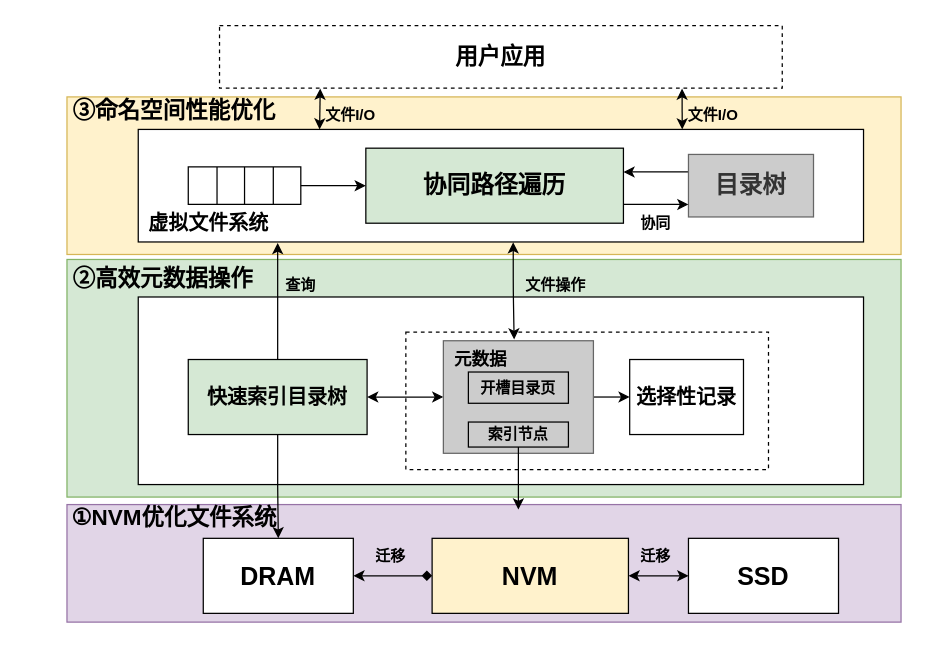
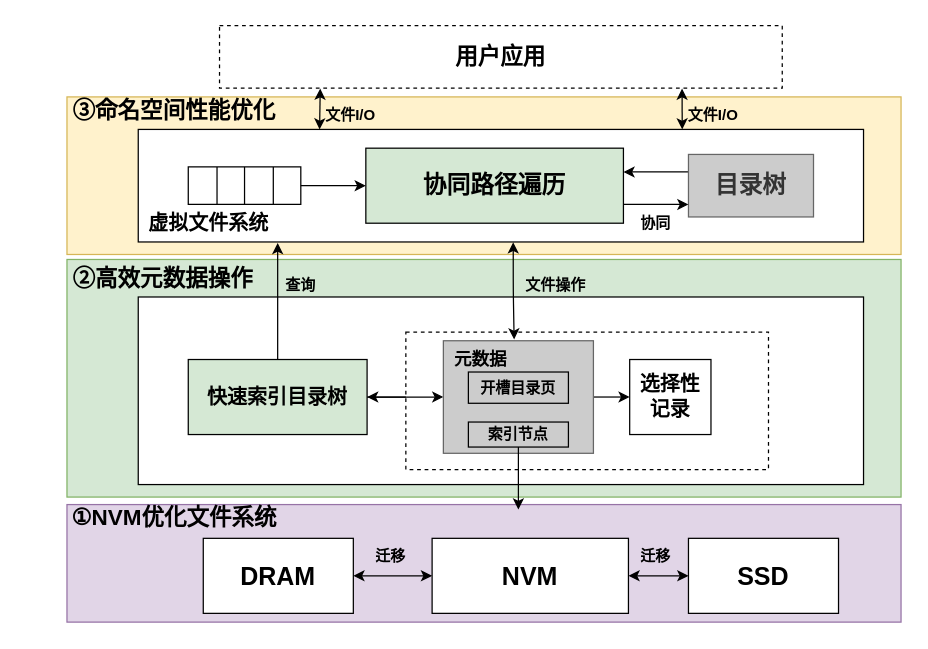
(686, 397) -> (670, 397)
(278, 482) -> (368, 397)
(421, 576) -> (422, 576)
(530, 576) -> (530, 576)
